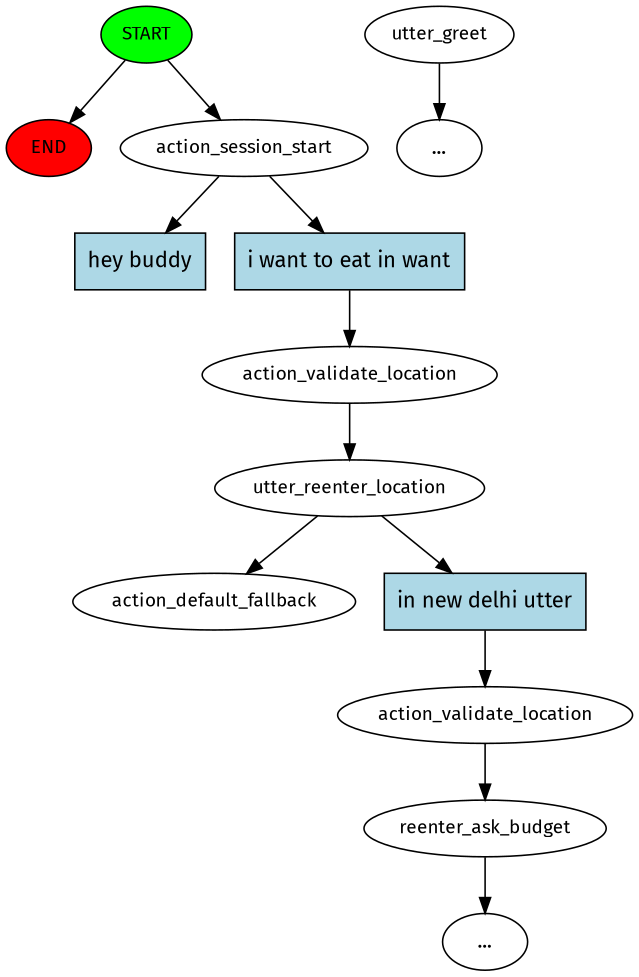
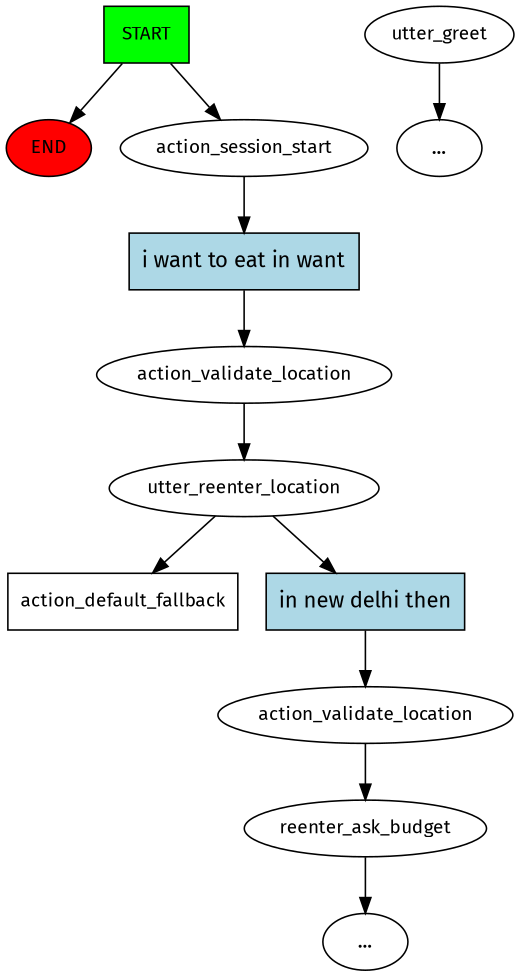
(146, 35) -> (146, 35)
(140, 261) -> none
(214, 602) -> (123, 602)
(485, 602) -> (365, 602)
